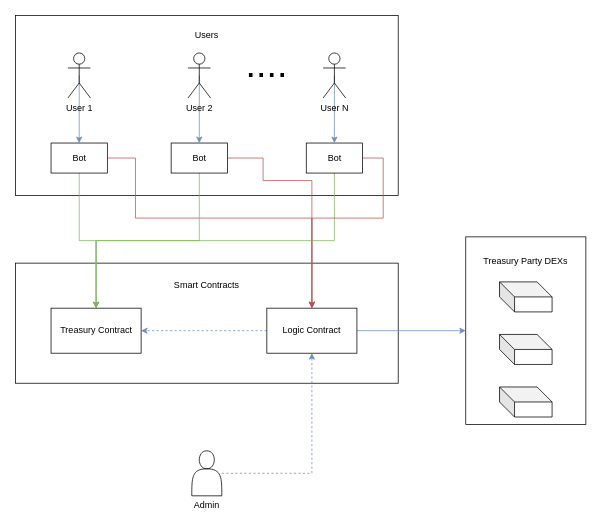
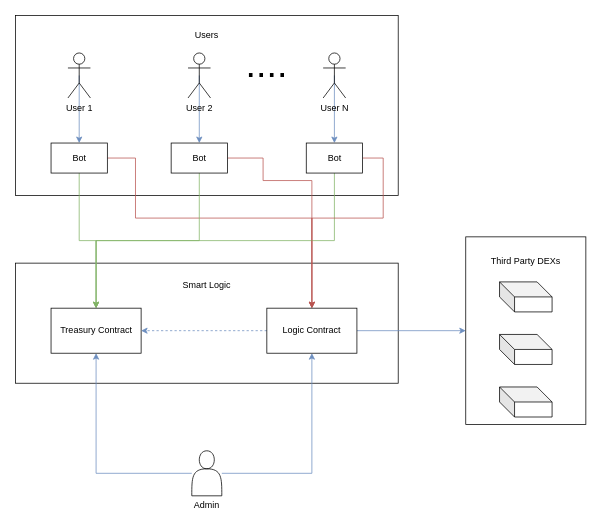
(207, 323) -> (207, 323)
(525, 330) -> (525, 330)
(312, 461) -> (312, 461)
none -> (142, 473)
